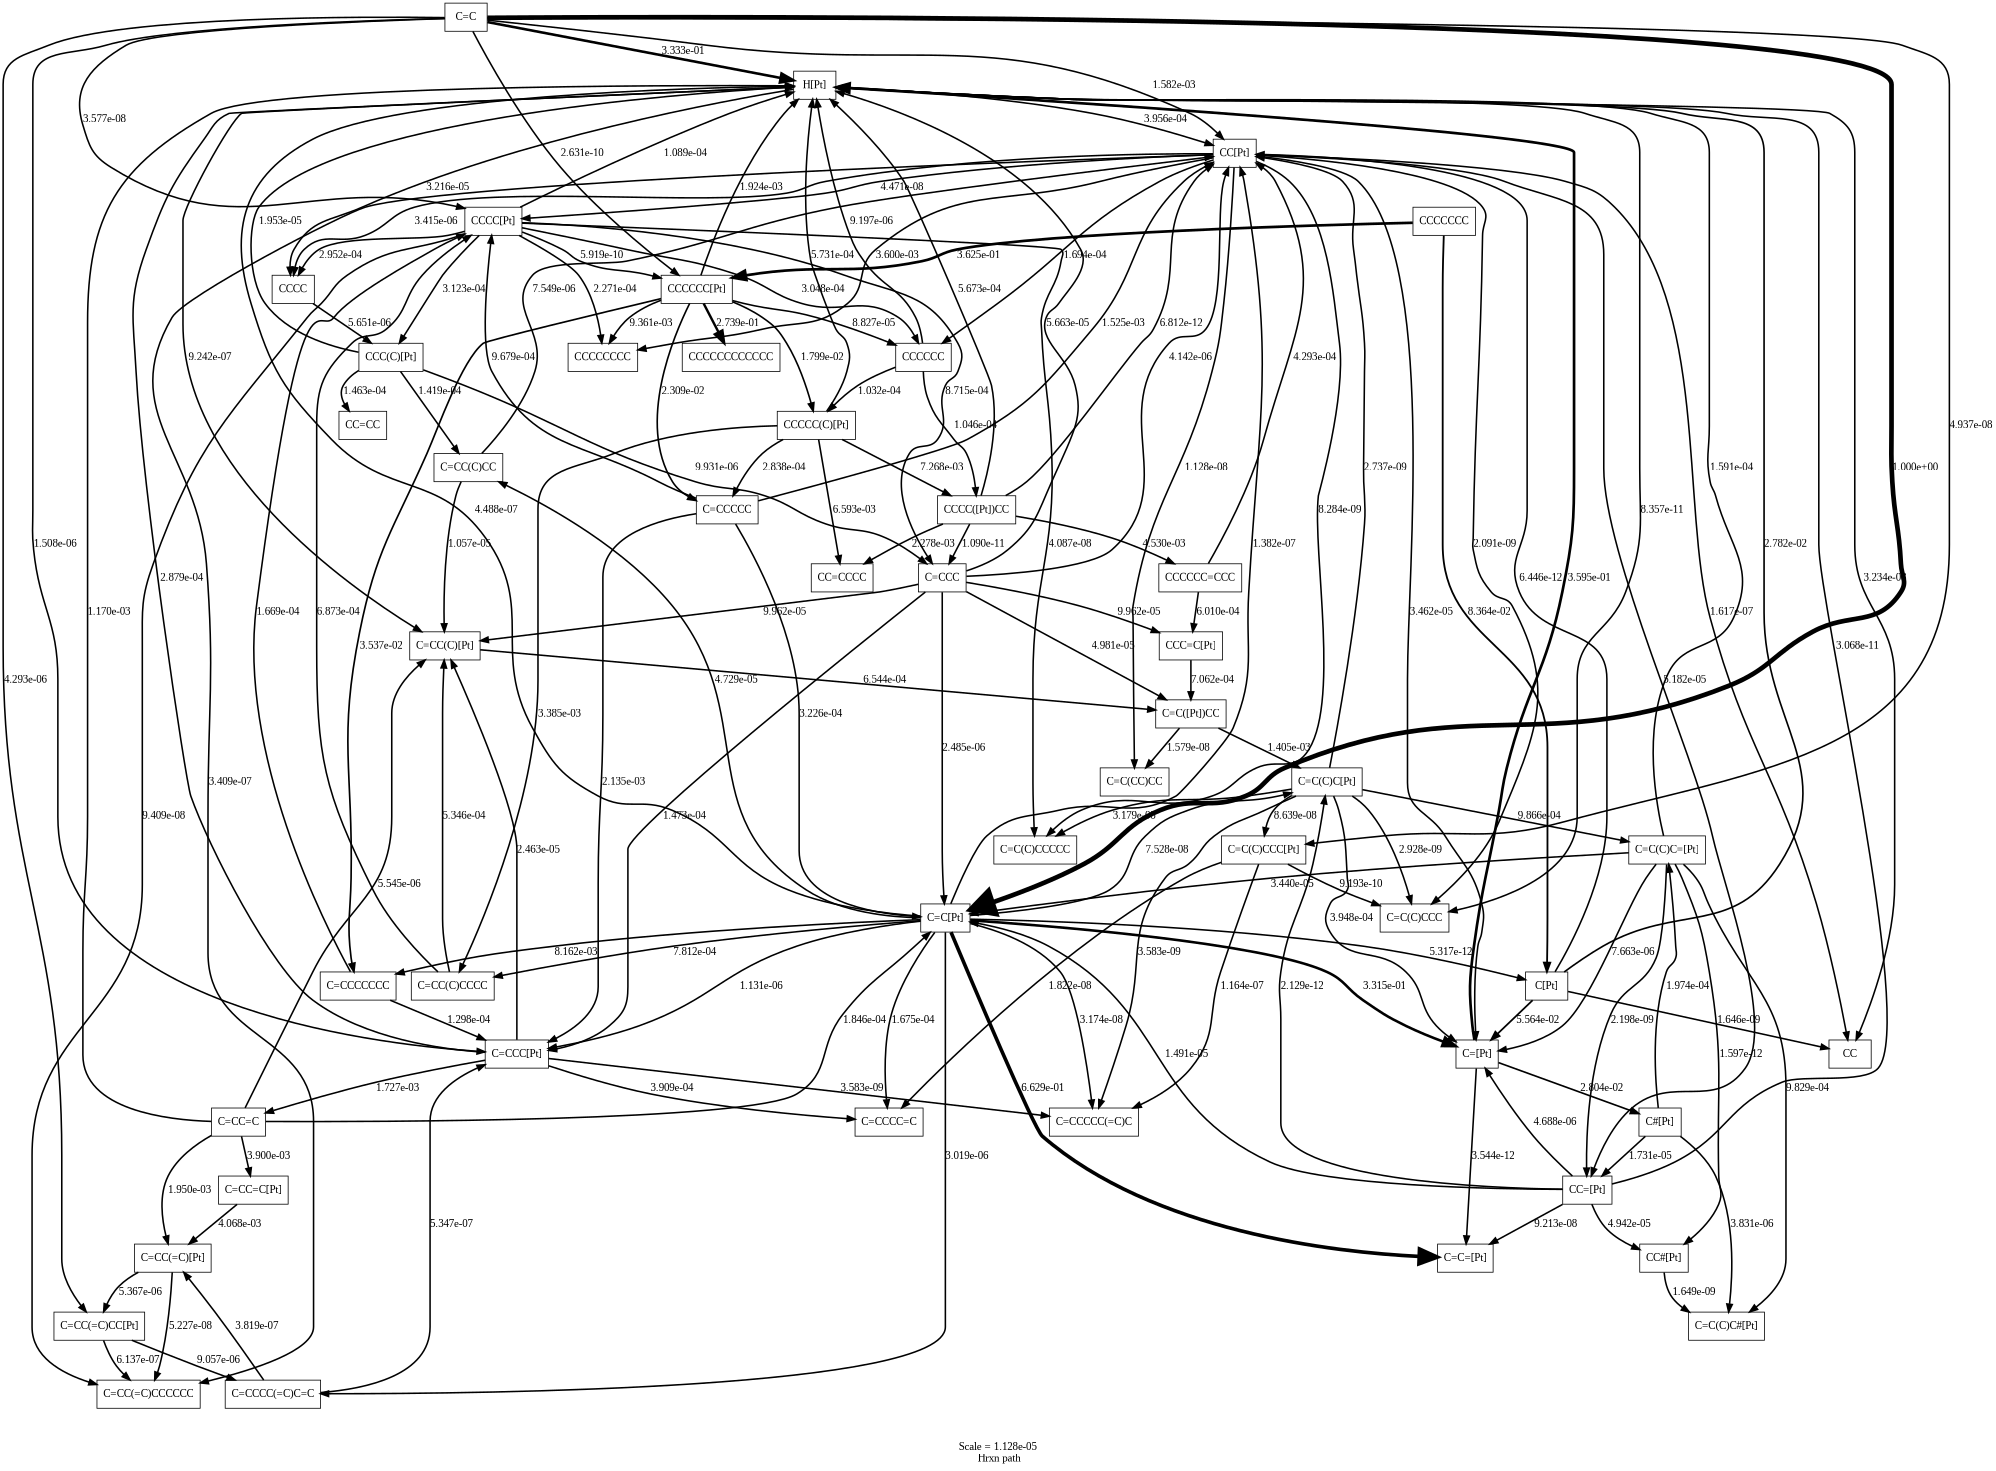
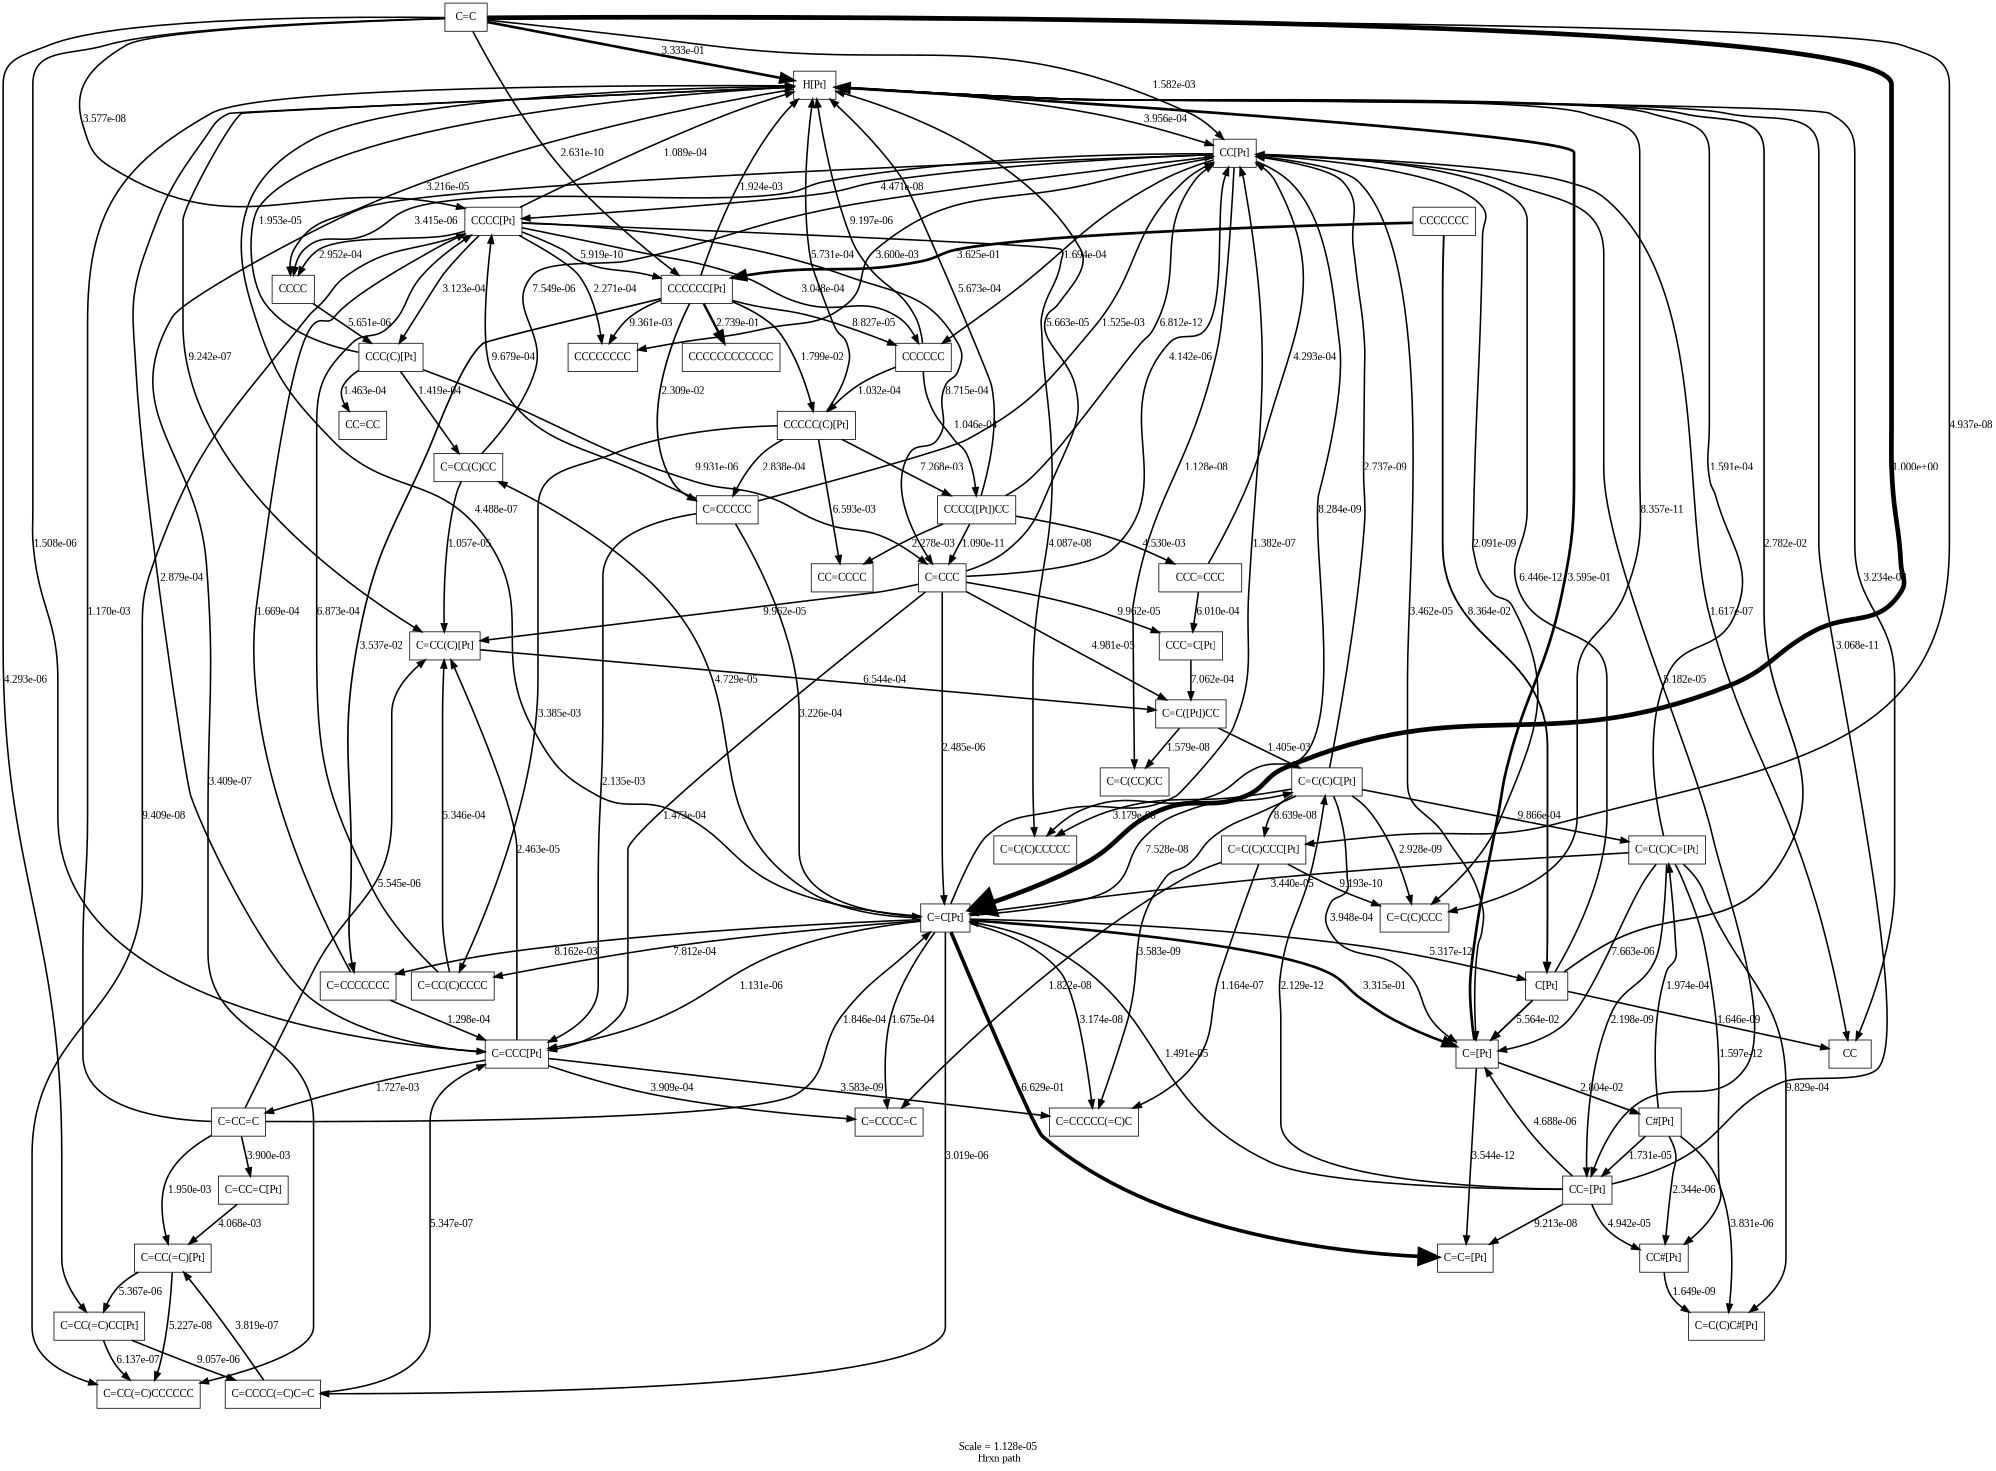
(1200, 578) -> (1200, 578)
none -> (1671, 1185)
